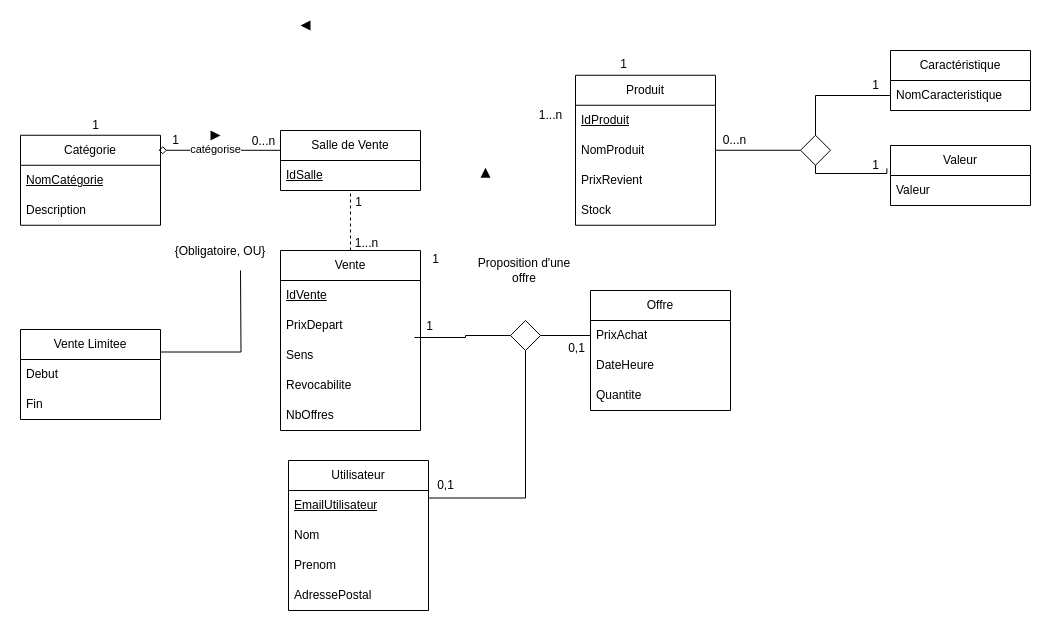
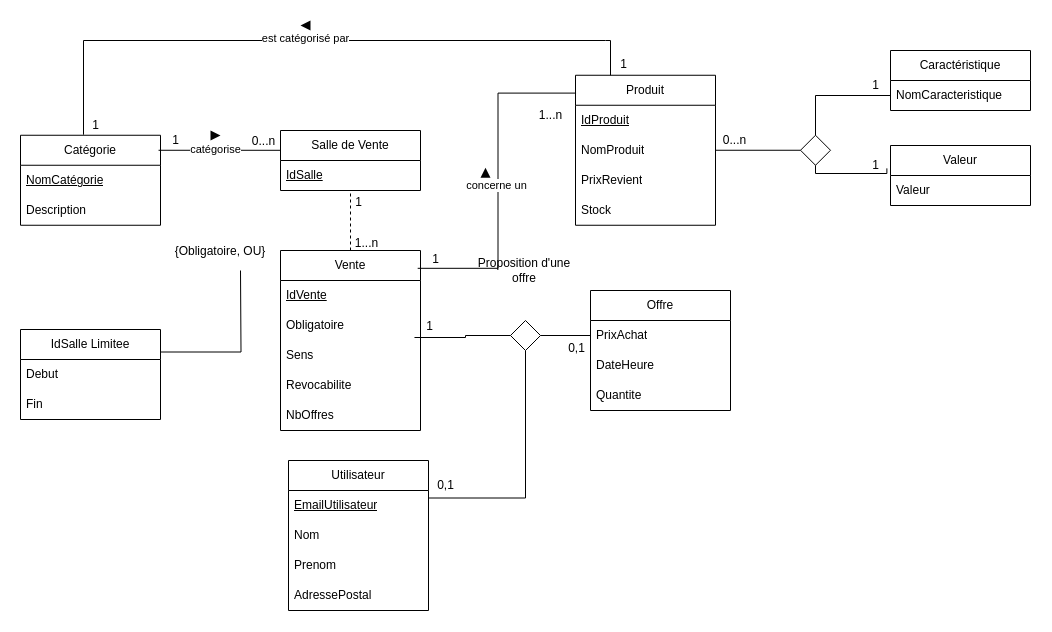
none -> (318, 41)
(167, 150) -> (163, 150)
none -> (498, 182)
(319, 326) -> (319, 326)
(91, 345) -> (91, 345)
